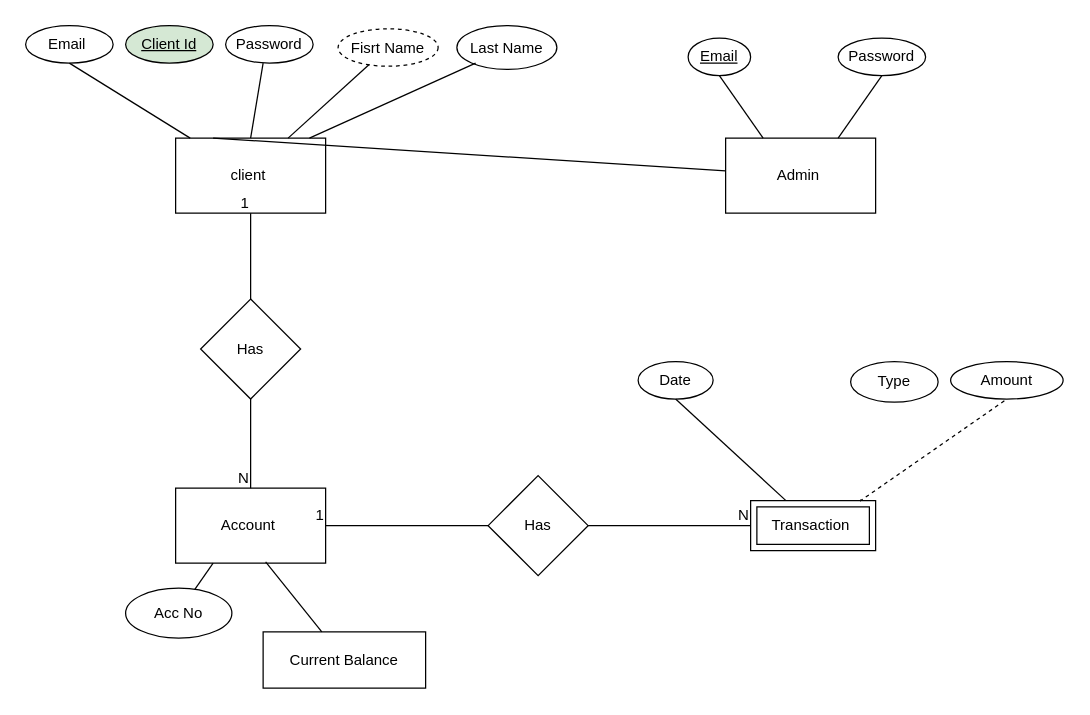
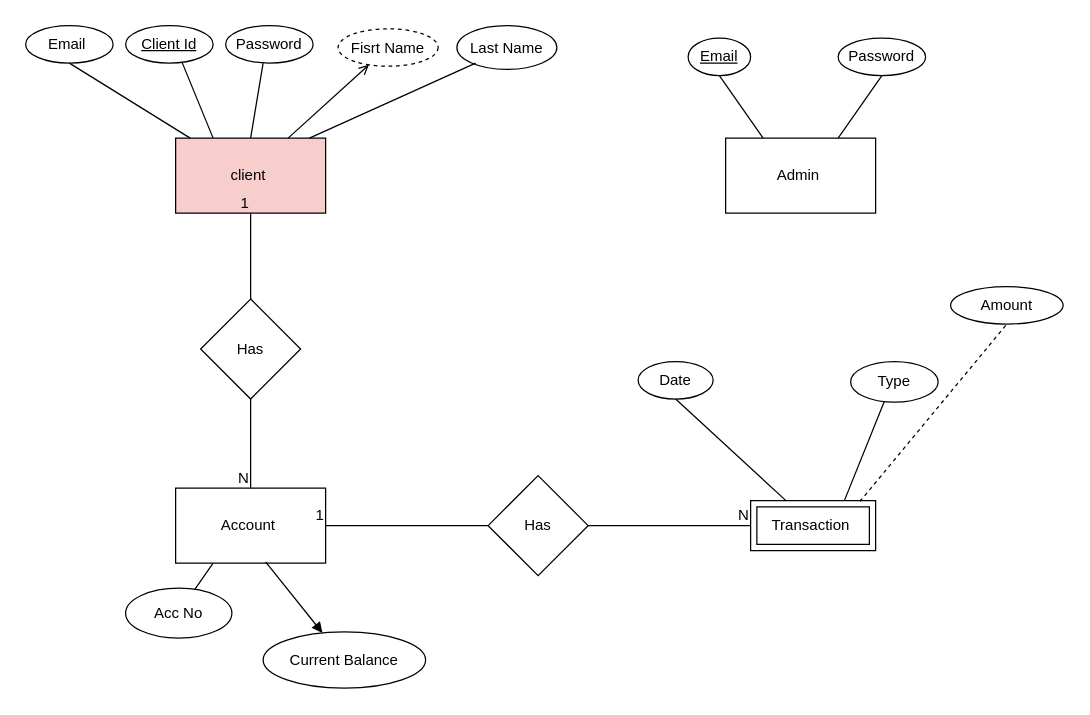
(169, 44) -> (169, 44)
(365, 68) -> (364, 69)
(474, 155) -> (198, 100)
(251, 176) -> (251, 176)
(1007, 380) -> (1007, 305)
none -> (864, 451)
(318, 627) -> (315, 623)
(344, 660) -> (344, 660)
